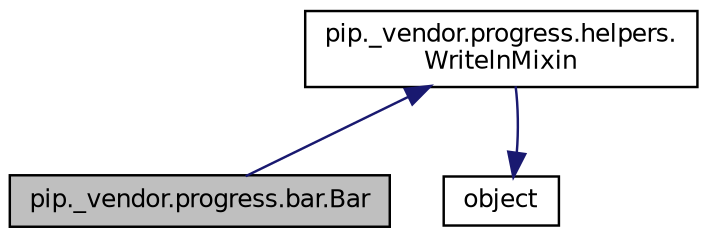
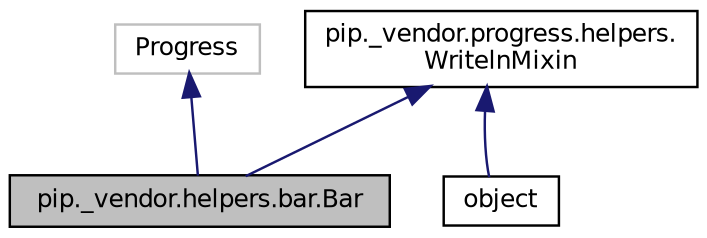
none -> (188, 49)
(518, 119) -> (485, 144)
(200, 201) -> (200, 201)
